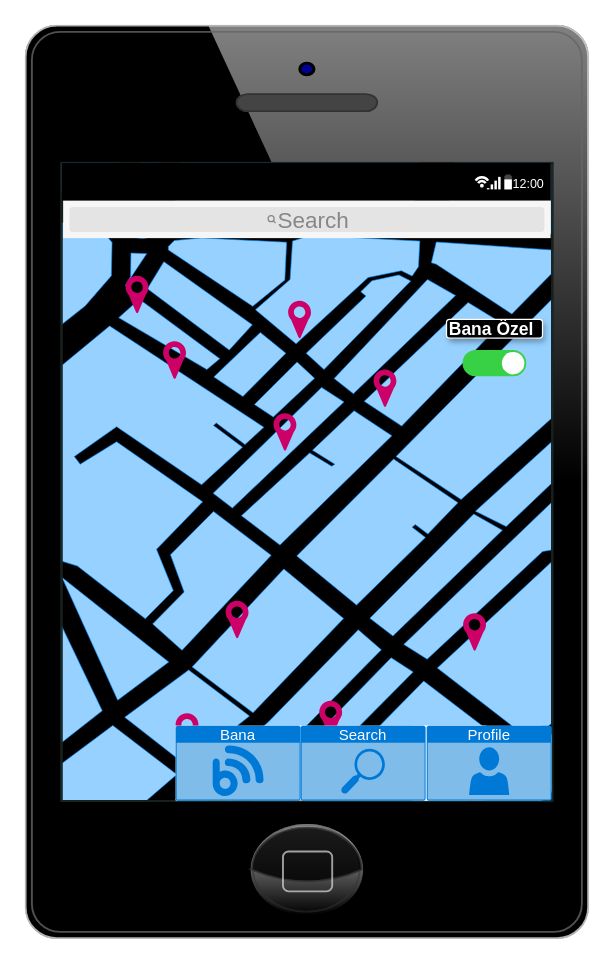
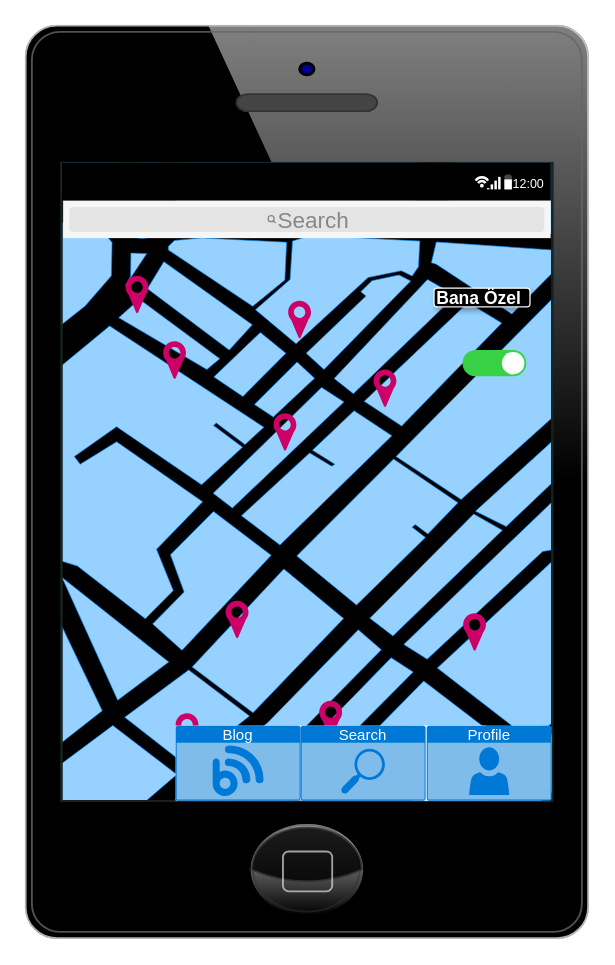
(494, 329) -> (482, 298)
(238, 736) -> (238, 736)
